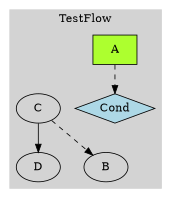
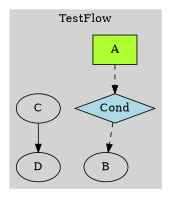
(69, 135) -> (111, 133)
